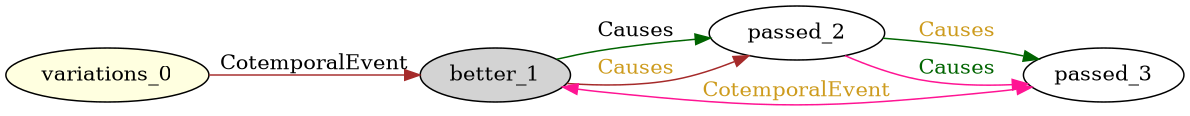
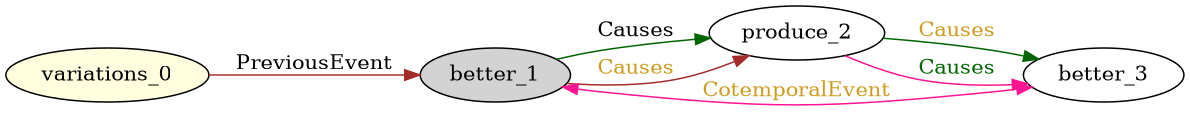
(797, 33) -> (797, 33)
(315, 64) -> (315, 64)
(1104, 75) -> (1104, 75)
